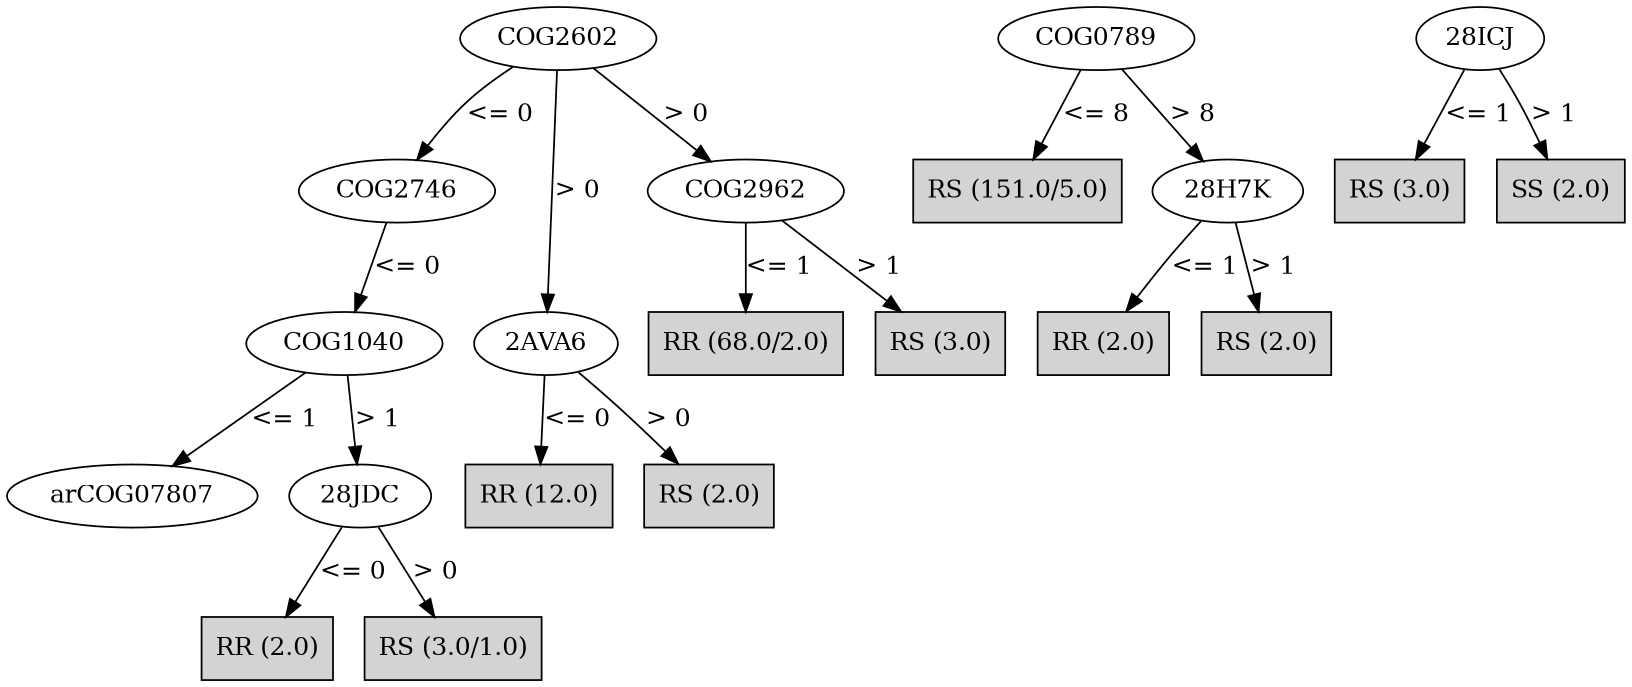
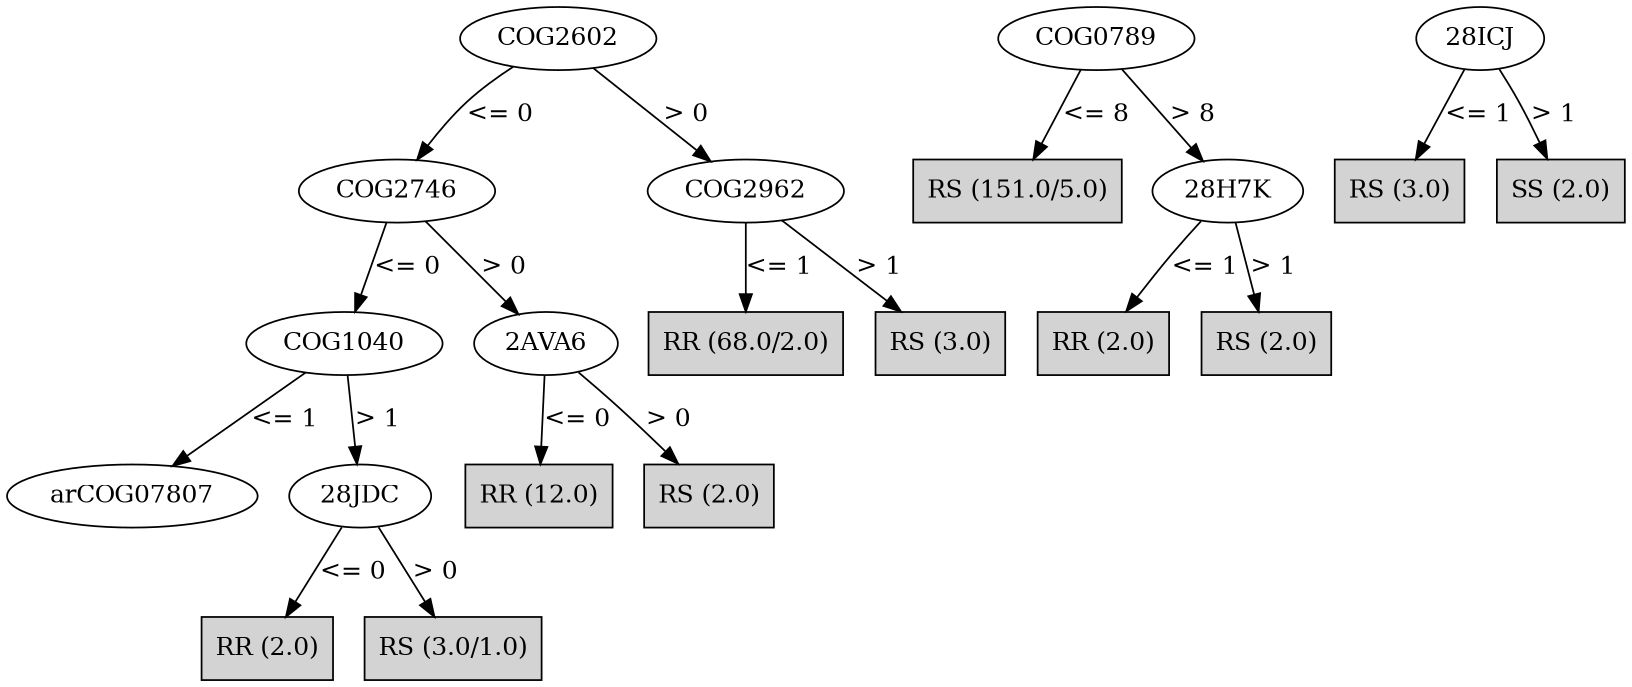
(552, 182) -> (466, 262)
